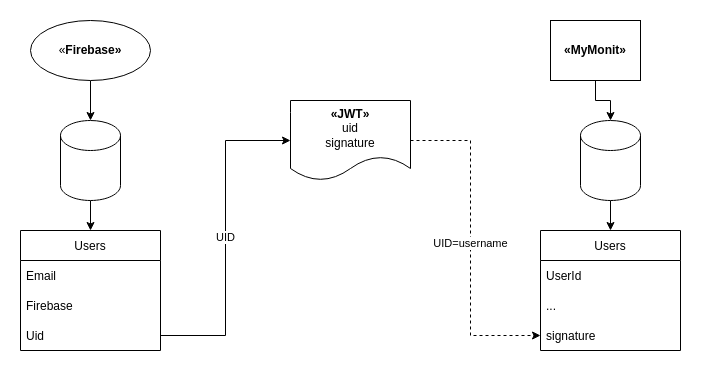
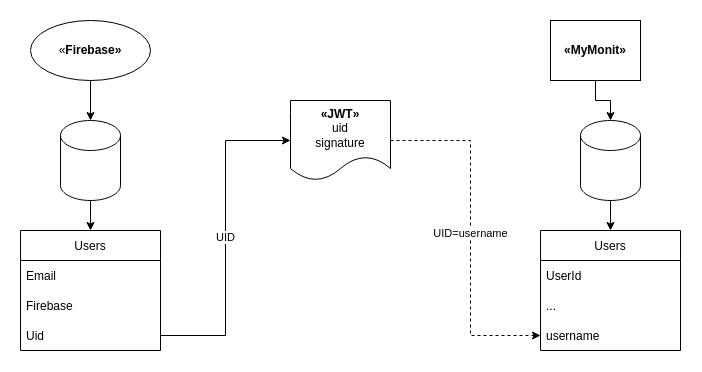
(351, 141) -> (341, 141)
(575, 336) -> (573, 336)
